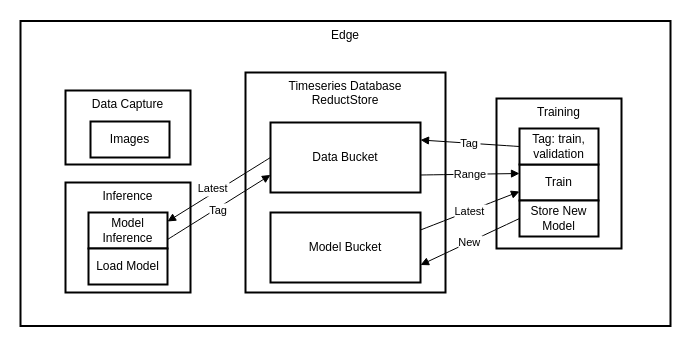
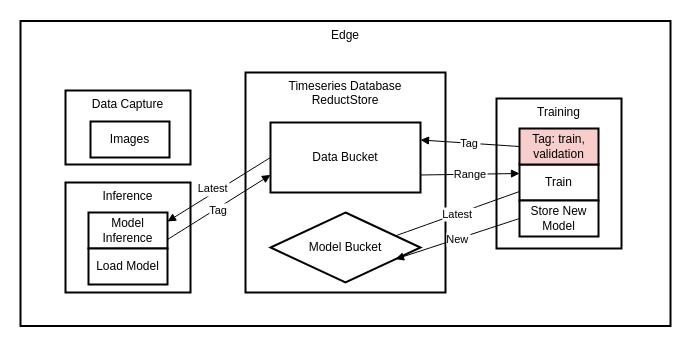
(559, 147) -> (559, 147)
(467, 212) -> (458, 213)
(346, 248) -> (346, 248)
